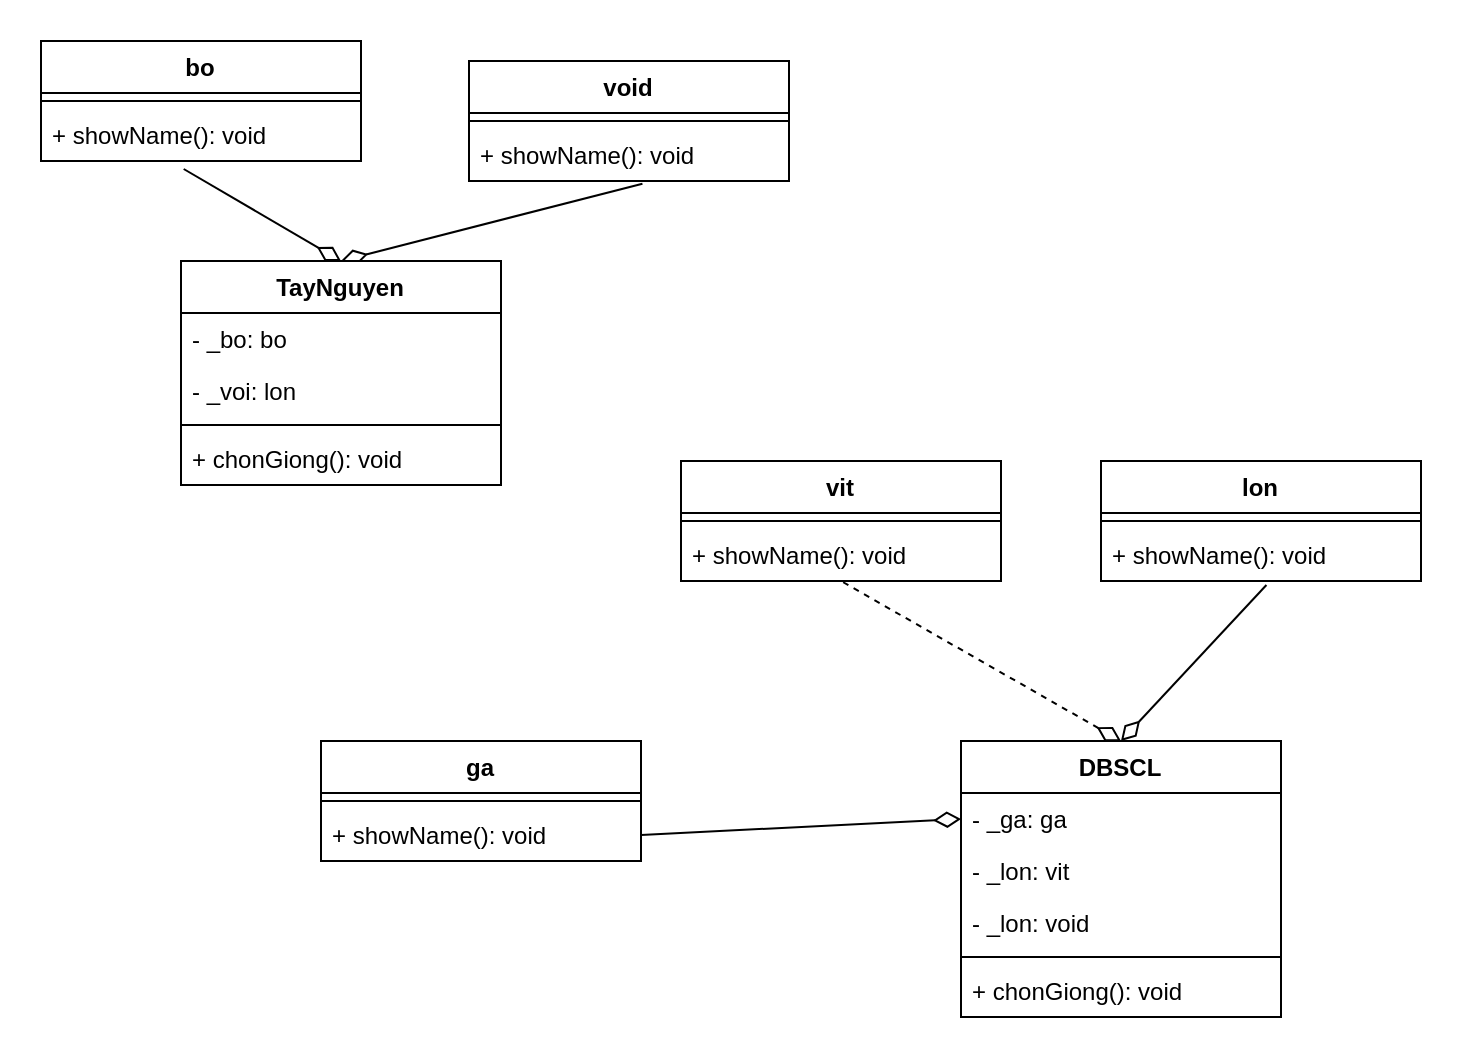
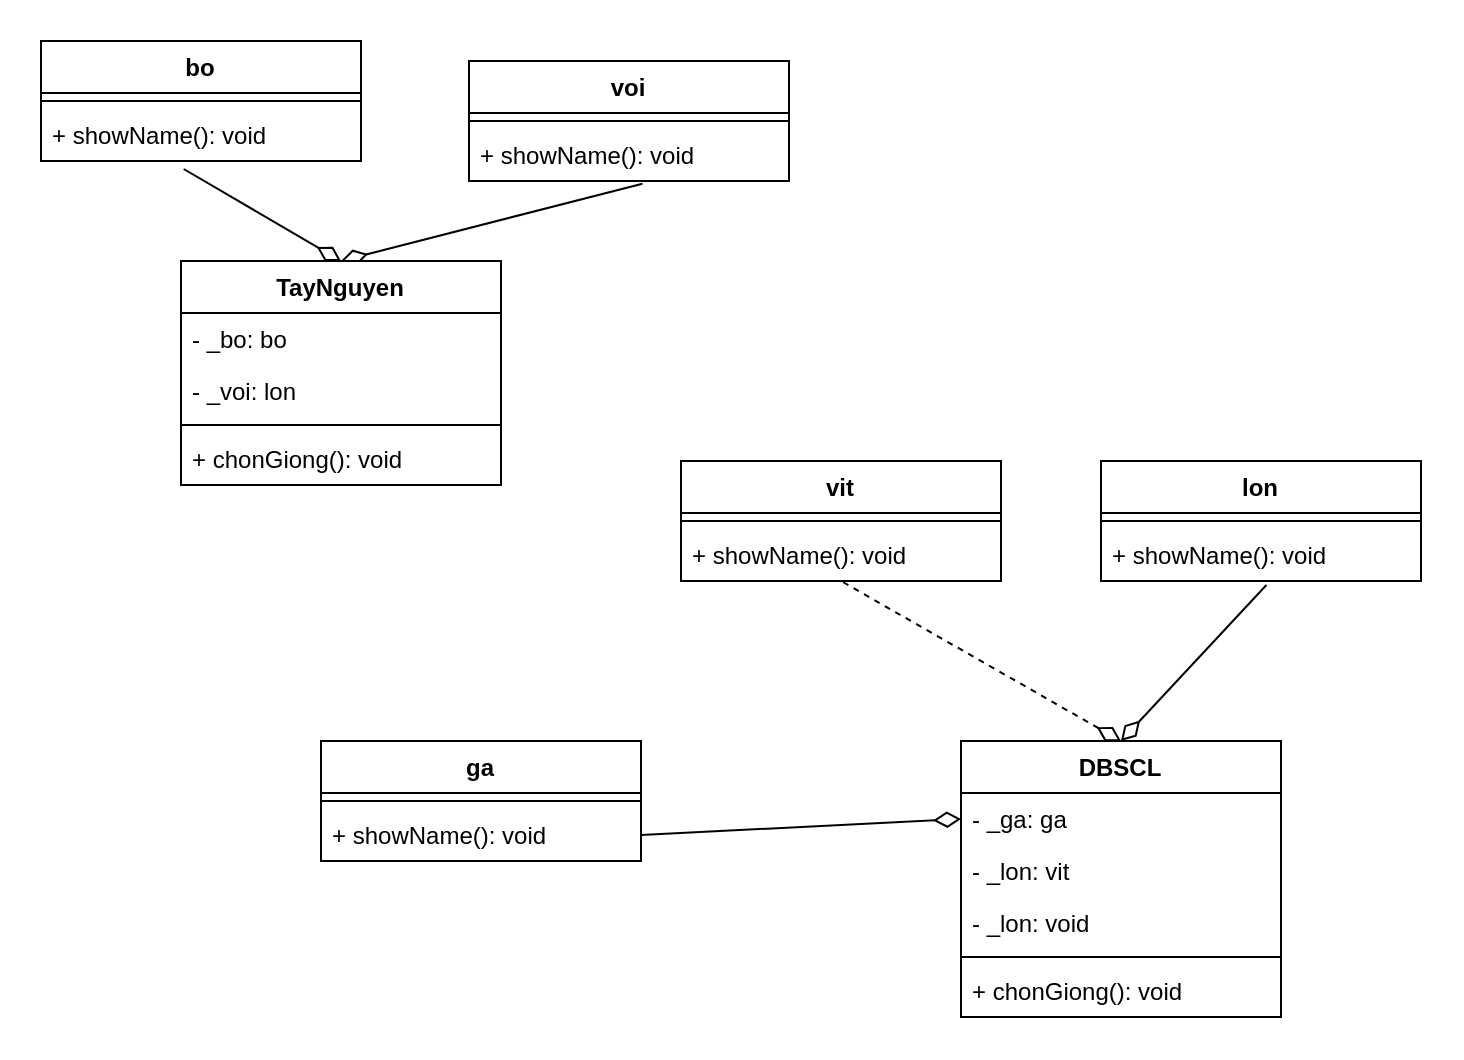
(628, 88) -> (628, 88)
